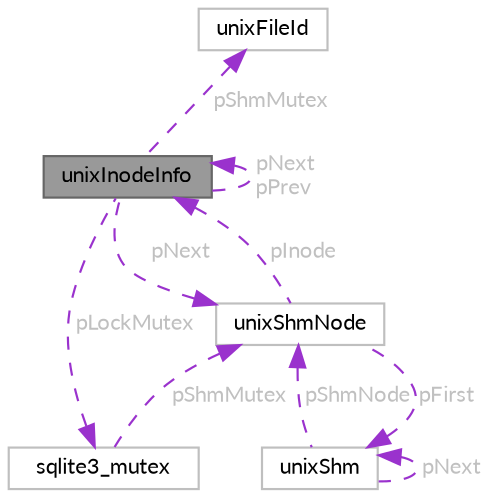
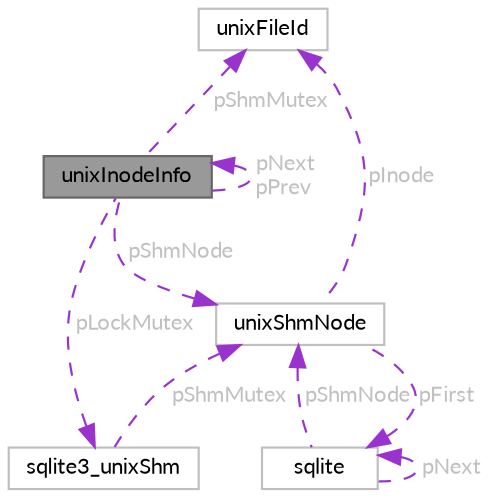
(251, 247) -> (365, 182)
(179, 252) -> (179, 252)
(104, 468) -> (104, 468)
(320, 468) -> (320, 468)
